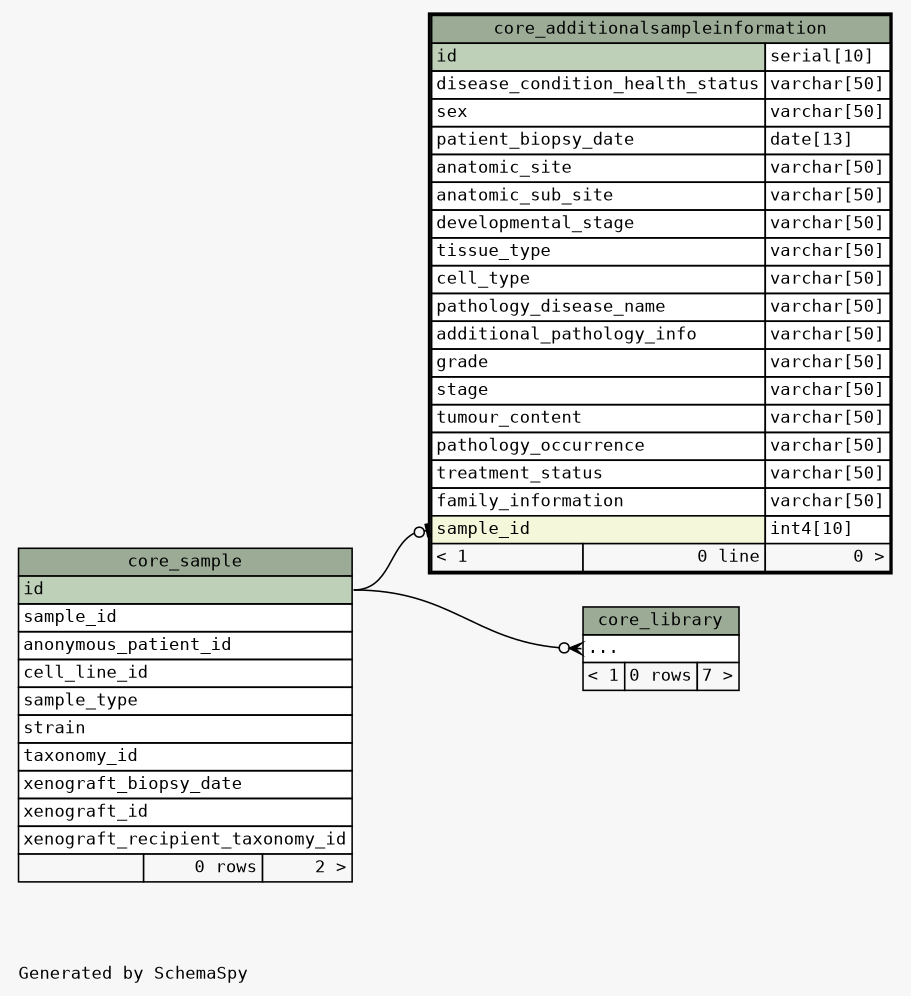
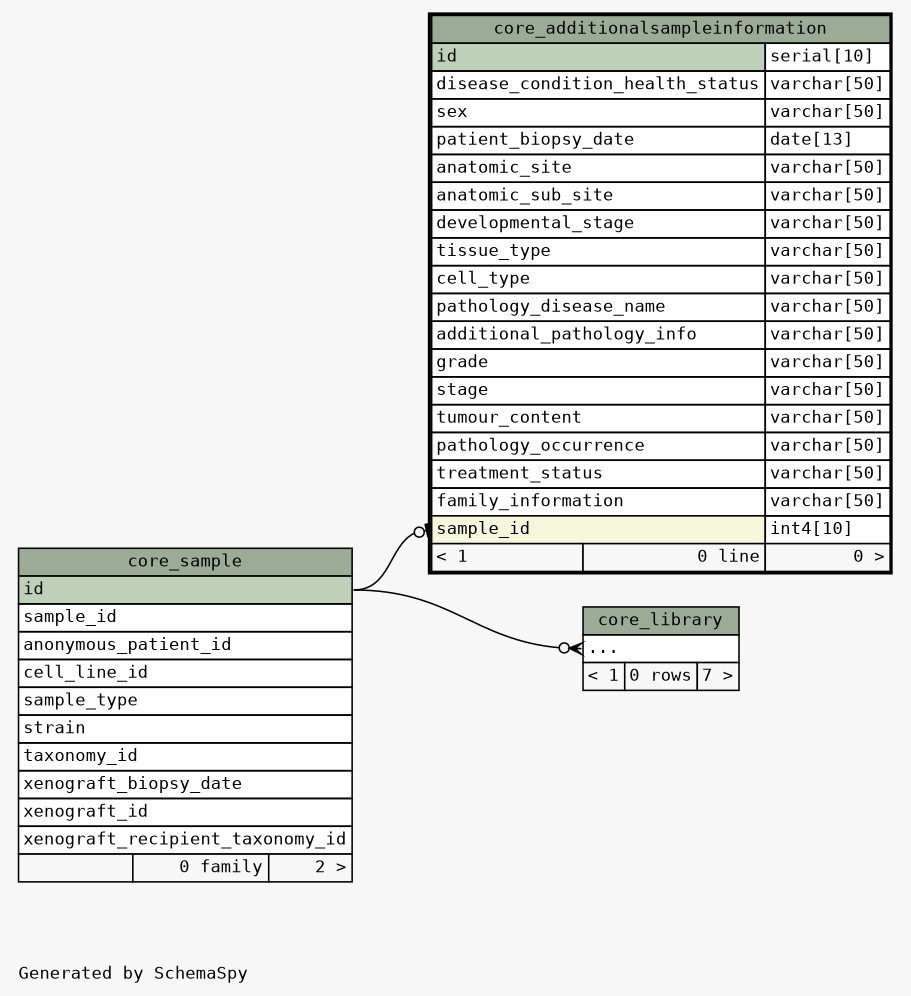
(226, 867) -> (222, 867)
